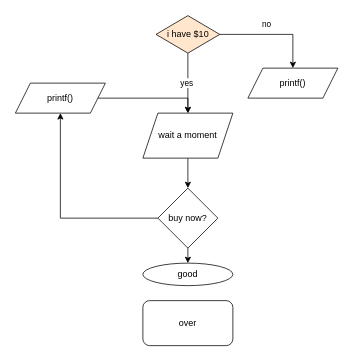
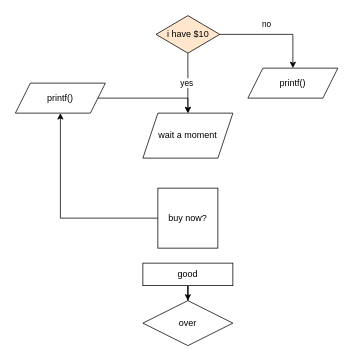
(188, 181) -> none
(188, 218) -> (188, 218)
(188, 255) -> none
(188, 274) -> (188, 274)
none -> (188, 295)
(188, 323) -> (188, 323)
